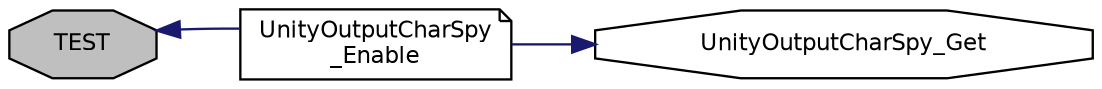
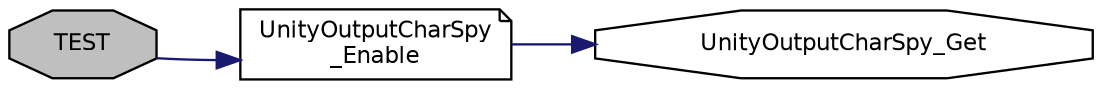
(210, 29) -> (186, 60)
